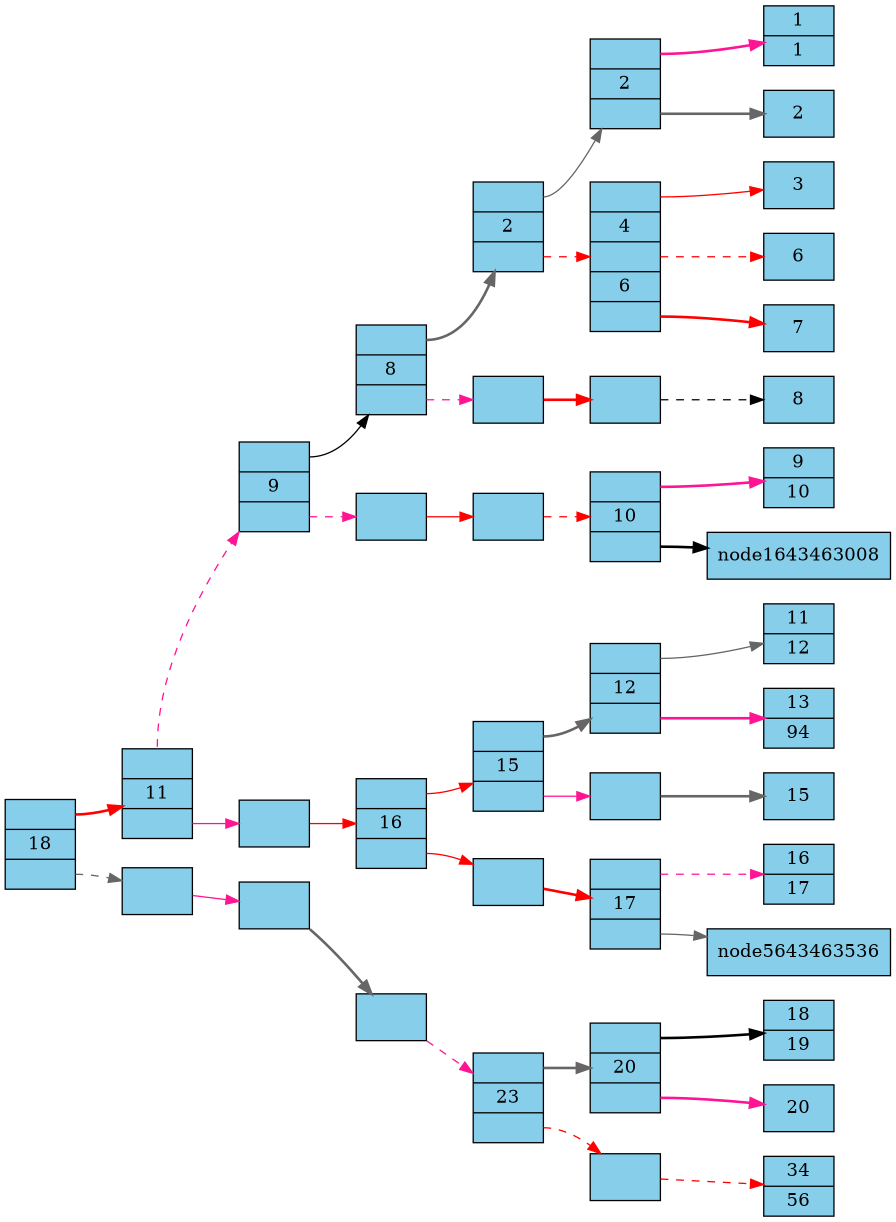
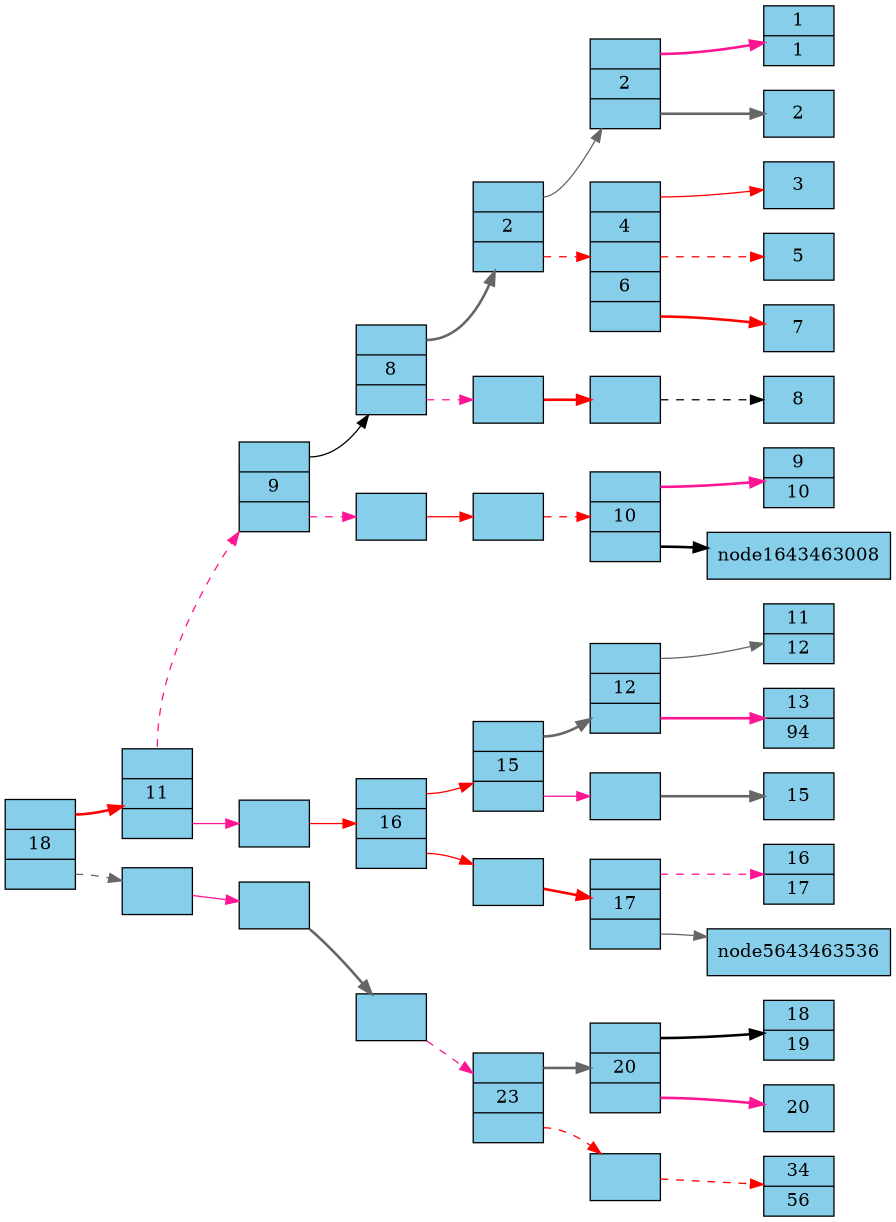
(799, 257) -> (799, 257)
